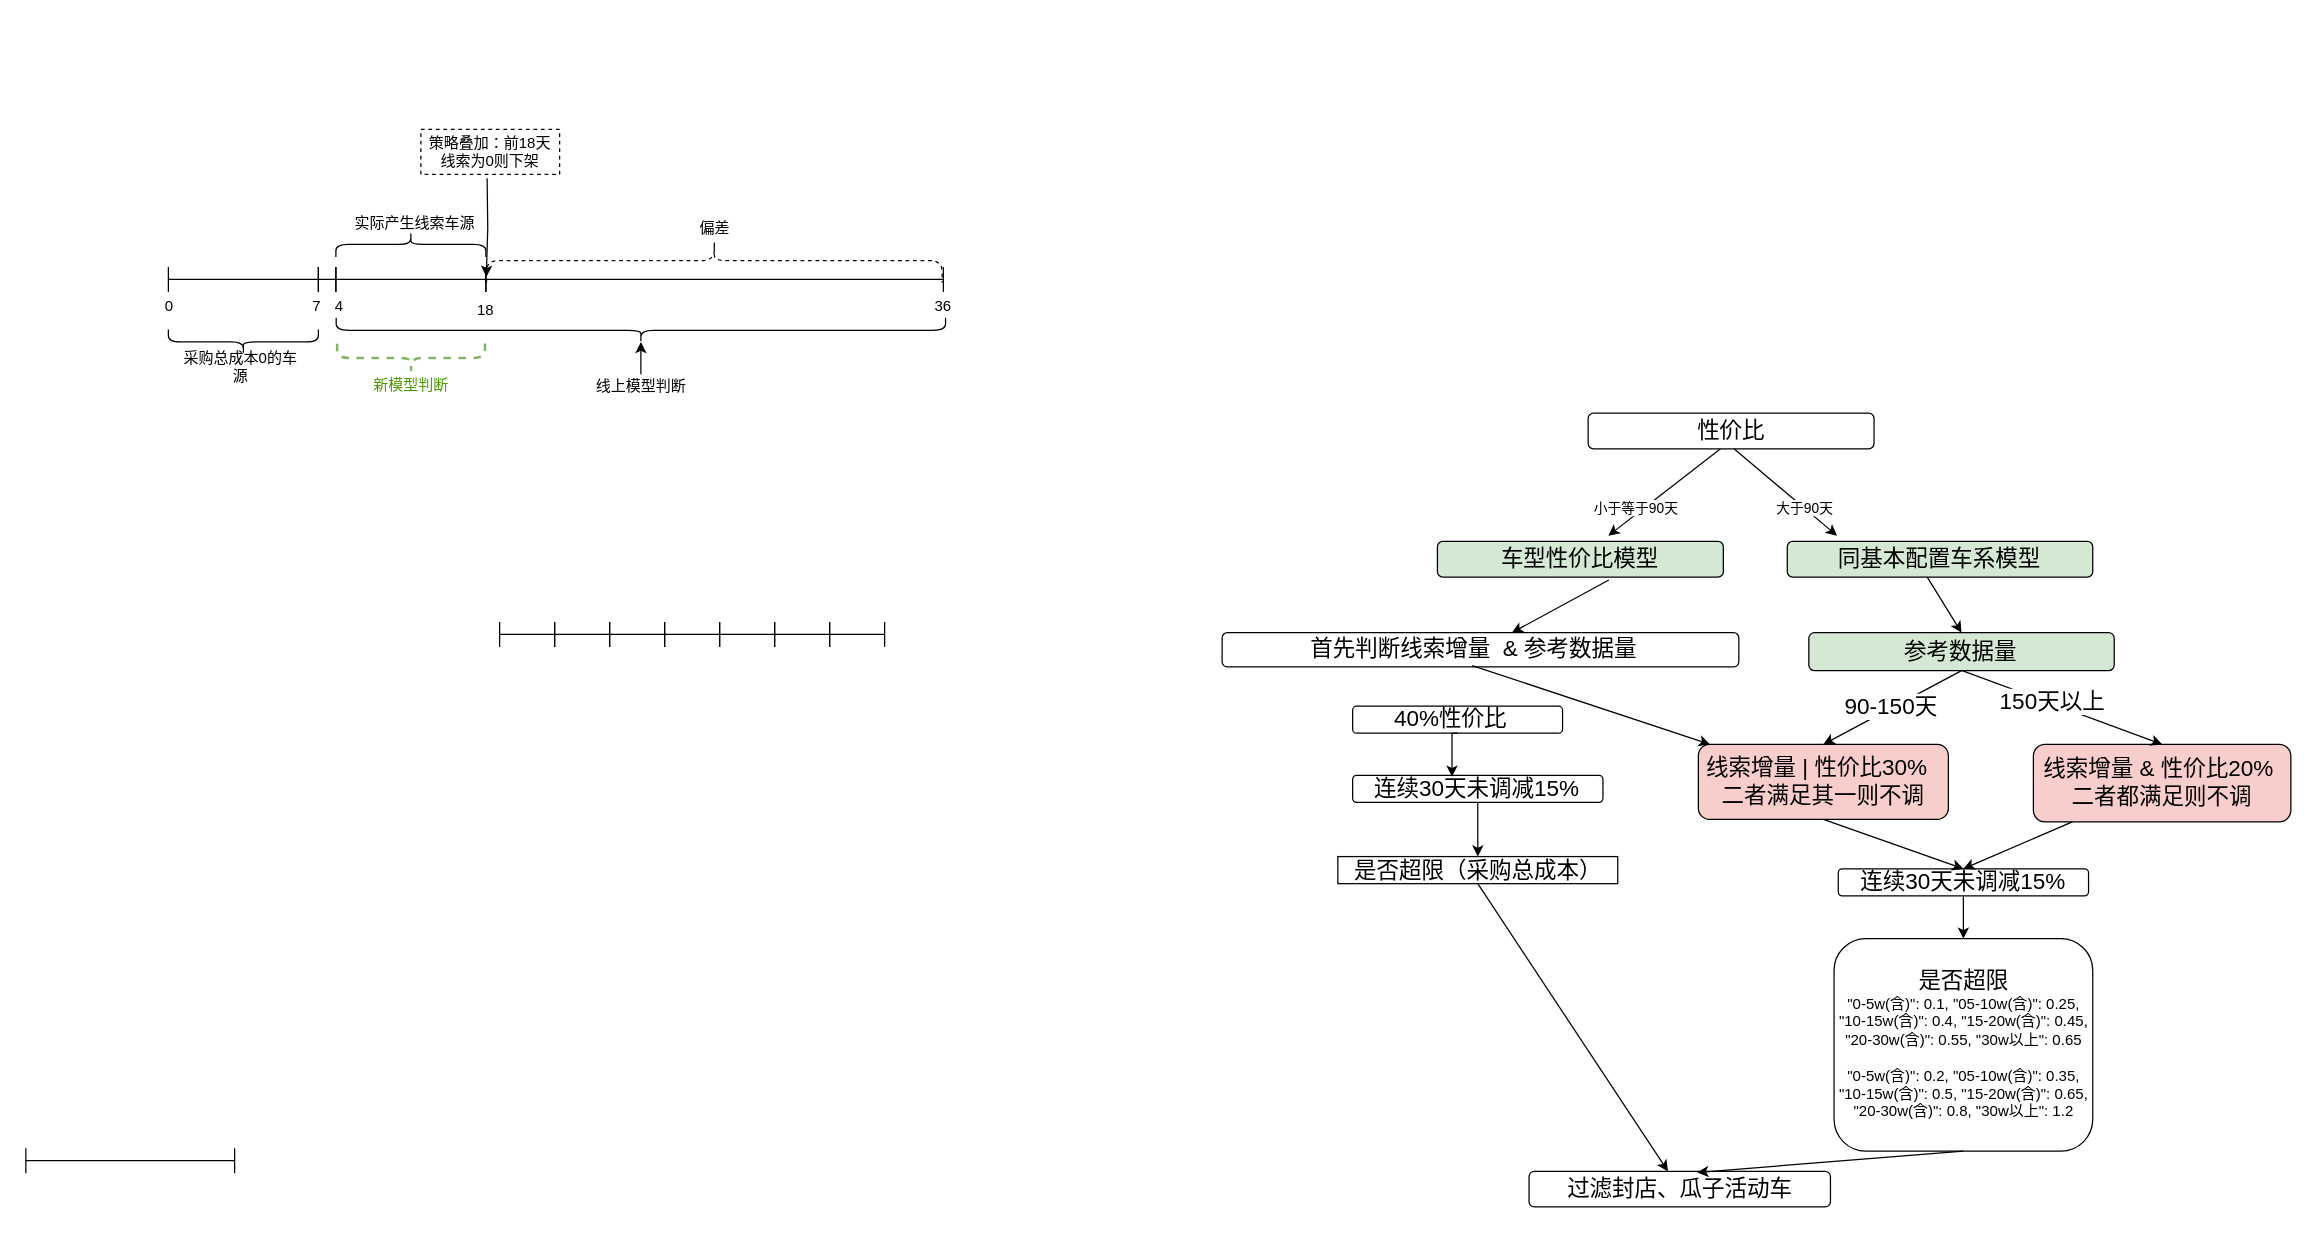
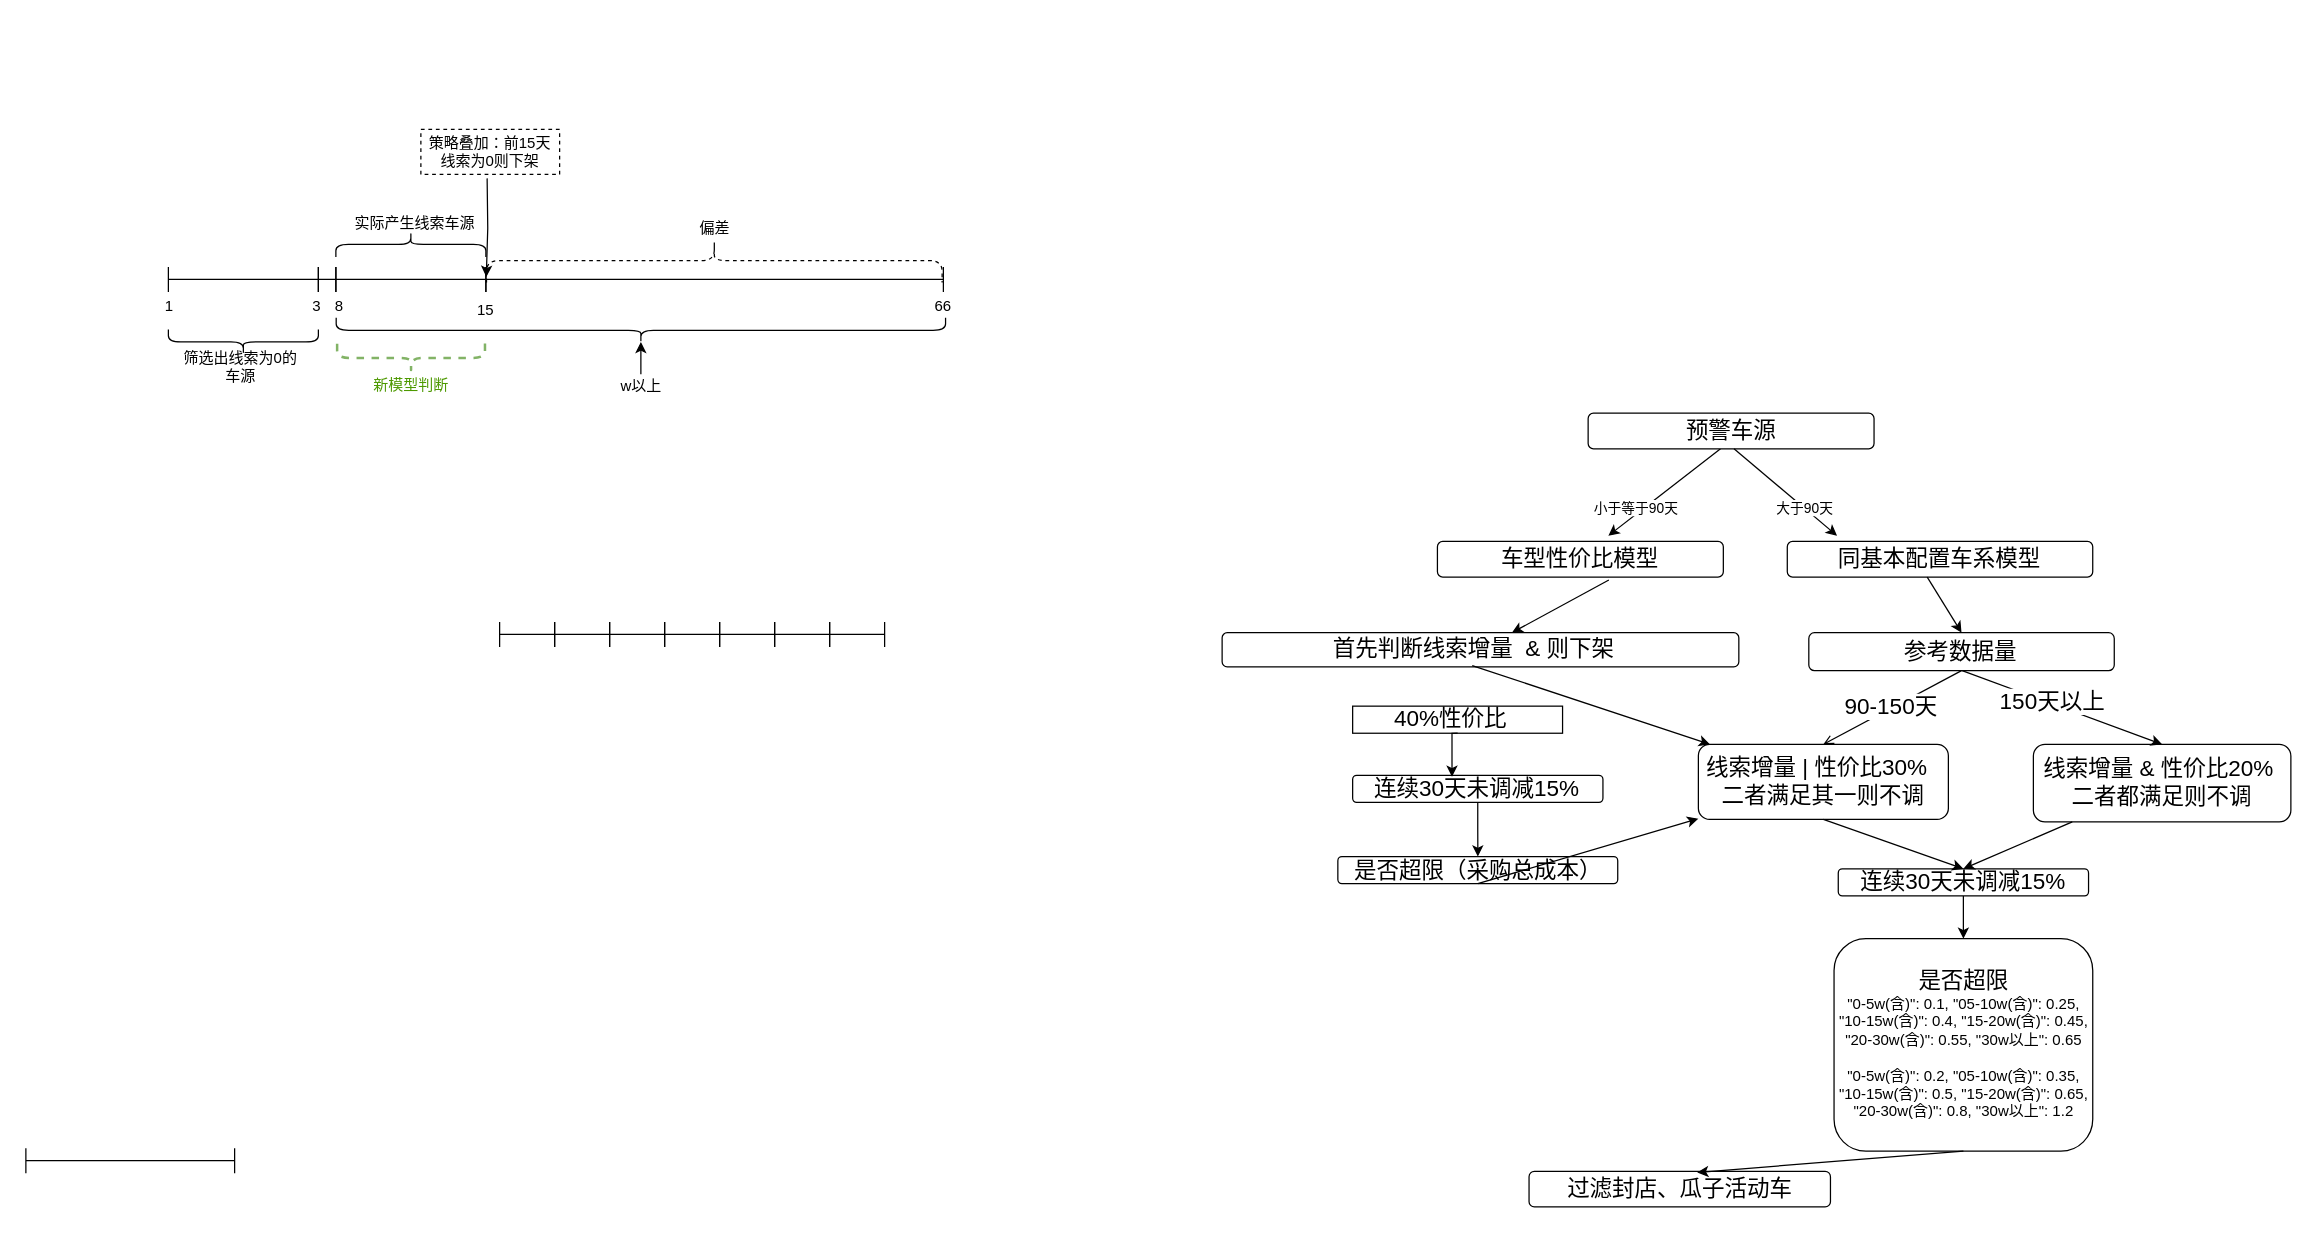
(490, 152) -> (490, 152)
(169, 307) -> (169, 307)
(317, 307) -> (317, 307)
(339, 307) -> (339, 307)
(943, 307) -> (943, 307)
(486, 311) -> (486, 311)
(241, 367) -> (241, 367)
(641, 387) -> (641, 387)
(1731, 431) -> (1731, 431)
(1580, 559) -> (1580, 559)
(1940, 559) -> (1940, 559)
(1480, 649) -> (1480, 649)
(1961, 652) -> (1961, 652)
(1457, 720) -> (1457, 720)
(1832, 740) -> (1830, 741)
(1823, 782) -> (1823, 782)
(2162, 783) -> (2162, 783)
(1478, 870) -> (1478, 870)
(1570, 1024) -> (1584, 852)
